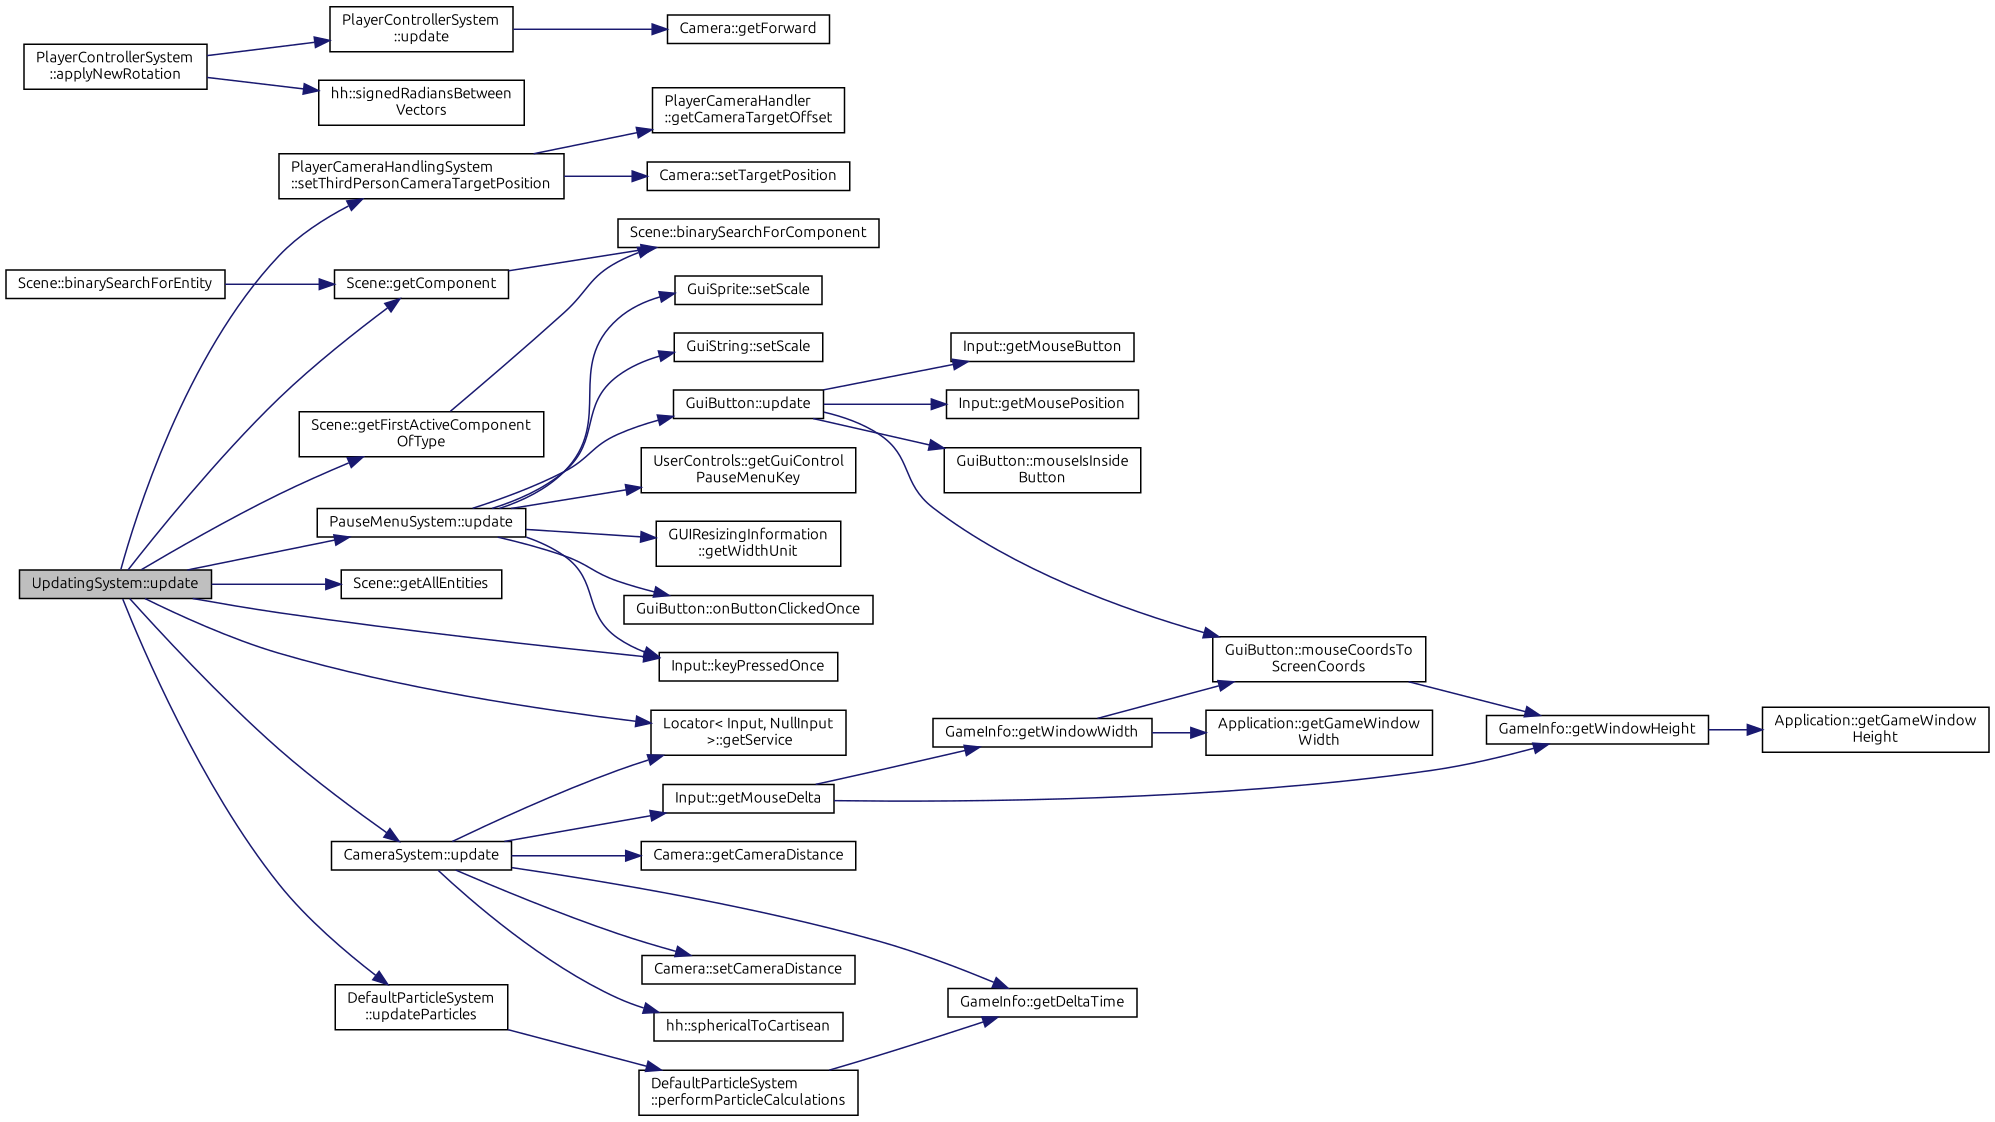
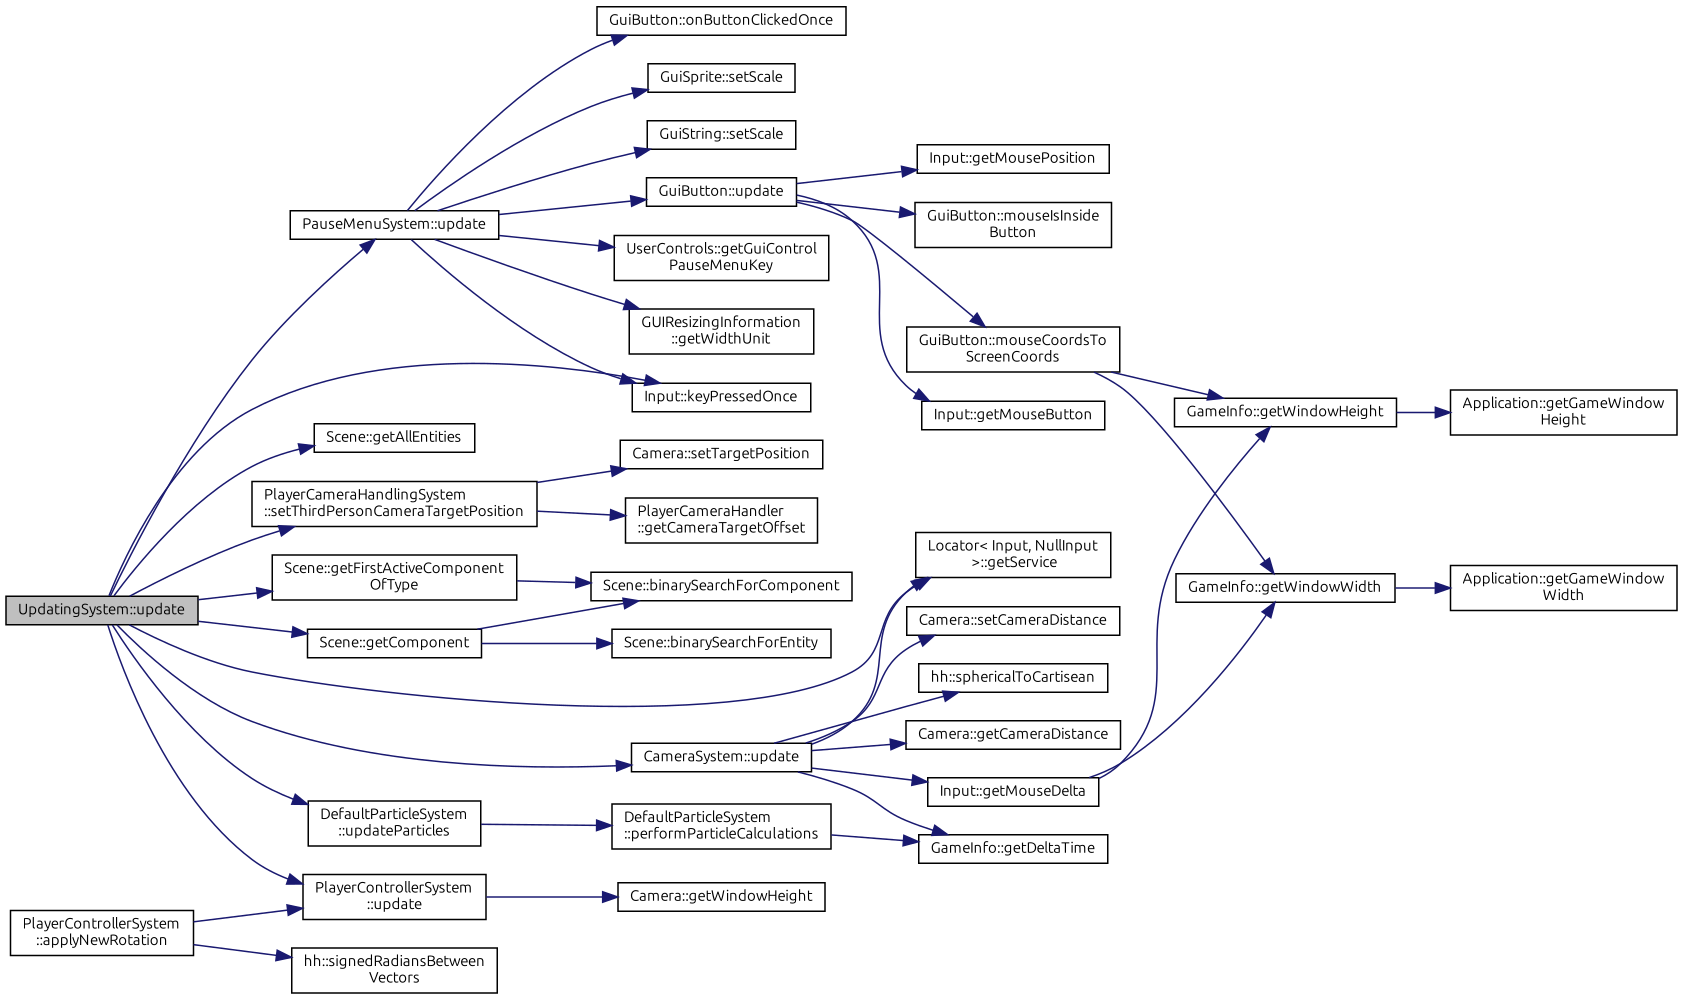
(748, 29) -> (722, 897)
(272, 284) -> (539, 644)
(1158, 702) -> (1187, 459)
none -> (174, 770)
